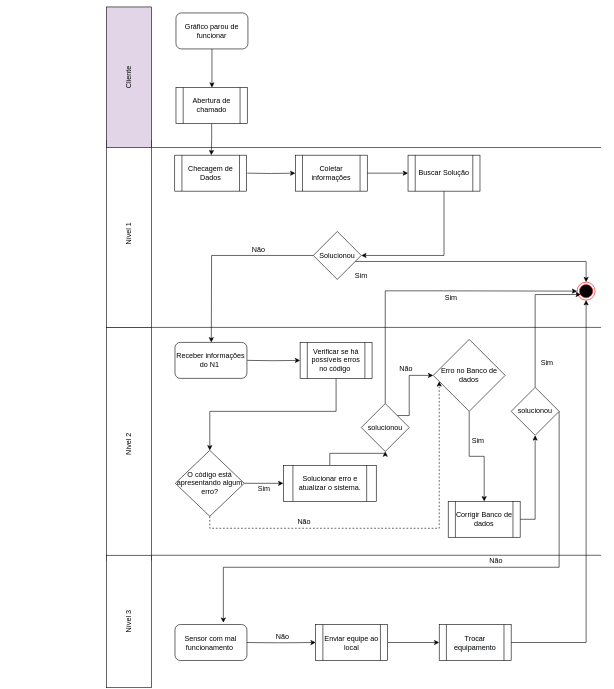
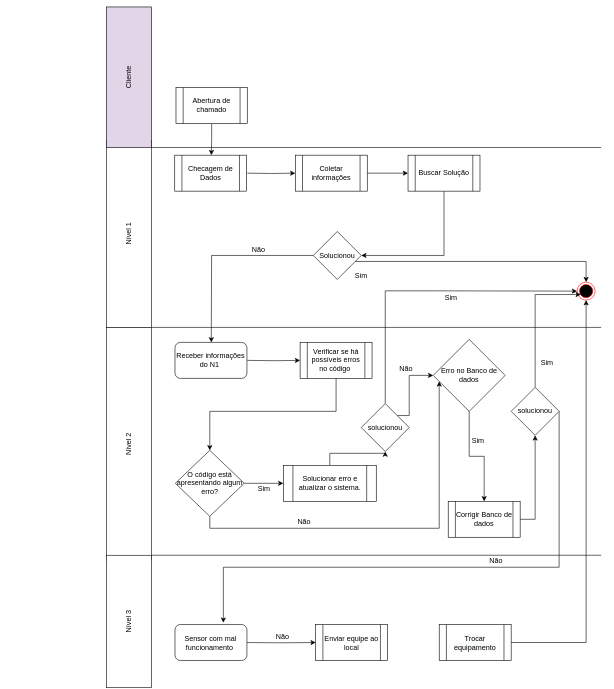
(212, 31) -> none
(212, 82) -> none
(389, 528) -> (389, 528)
(411, 643) -> none
